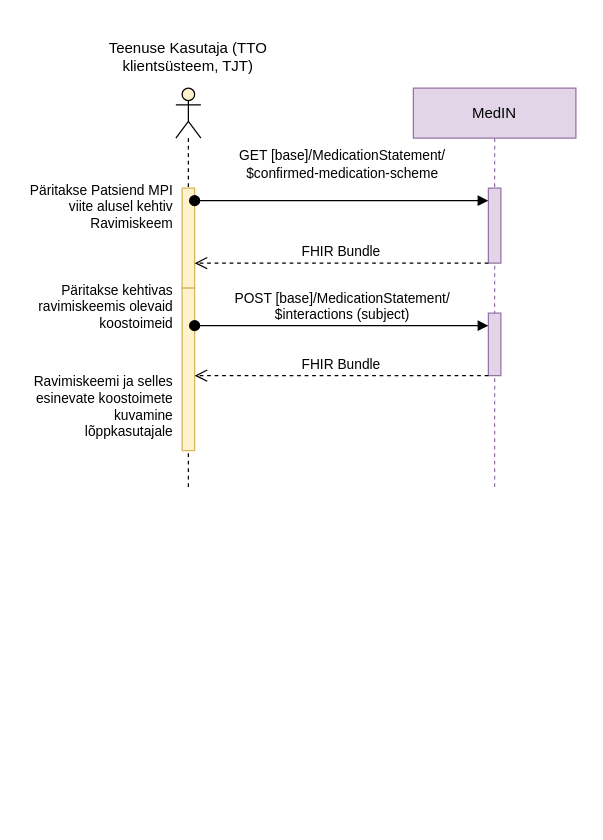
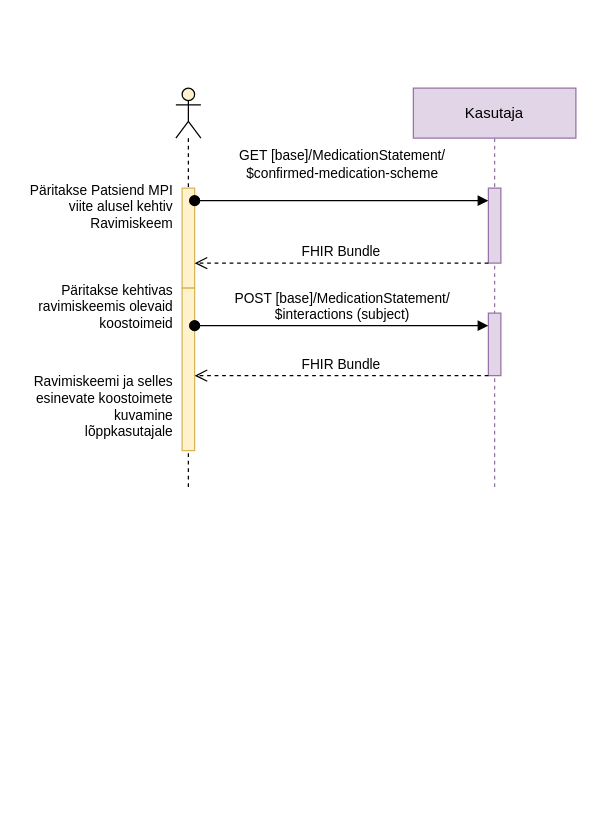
(188, 57) -> none
(494, 113) -> (494, 113)
